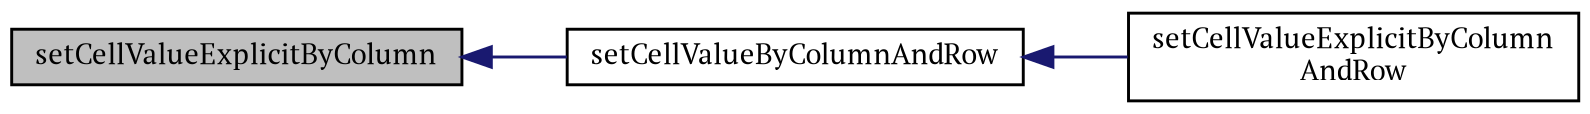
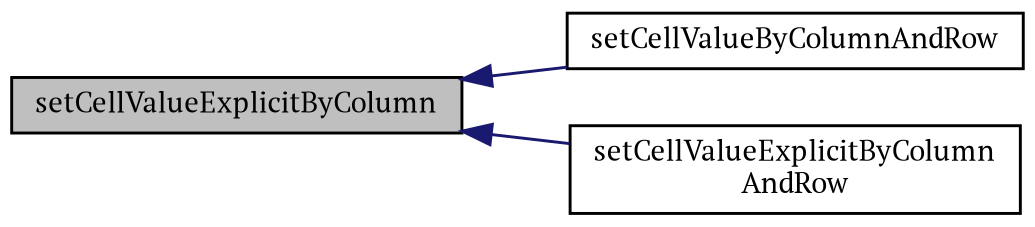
(1091, 57) -> (530, 139)
